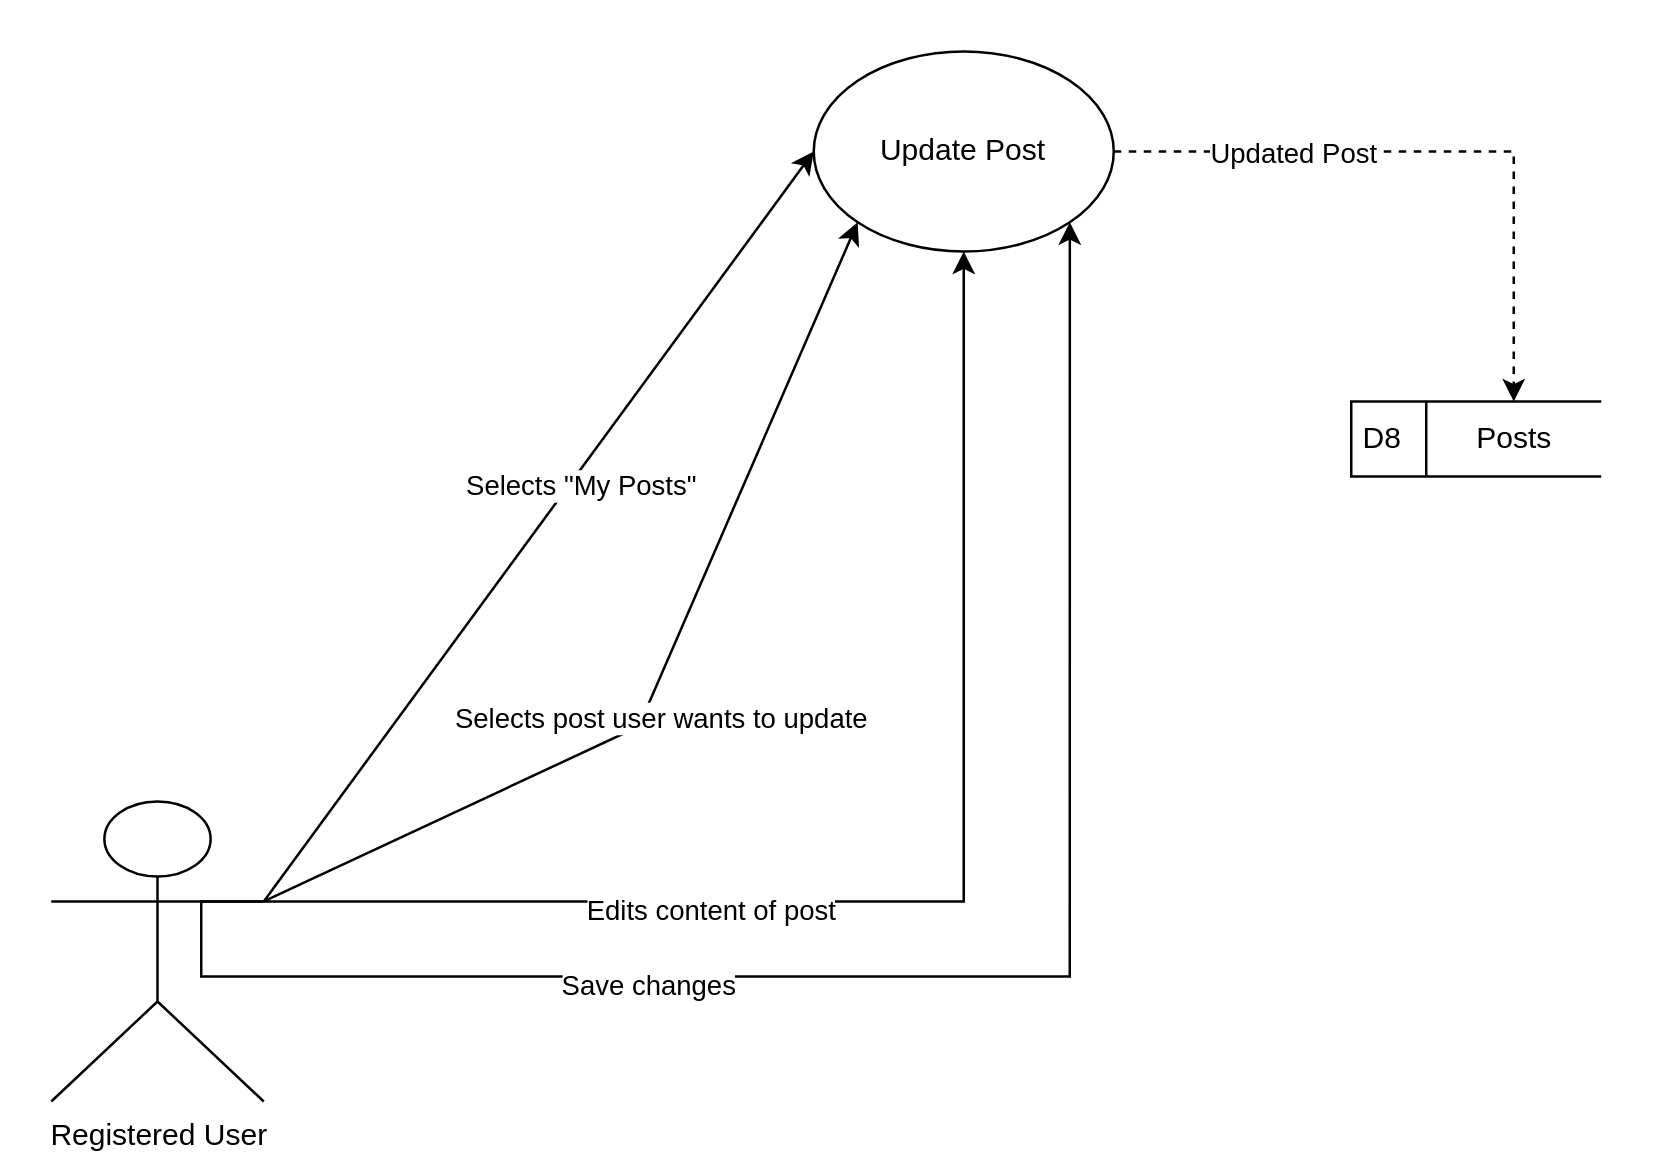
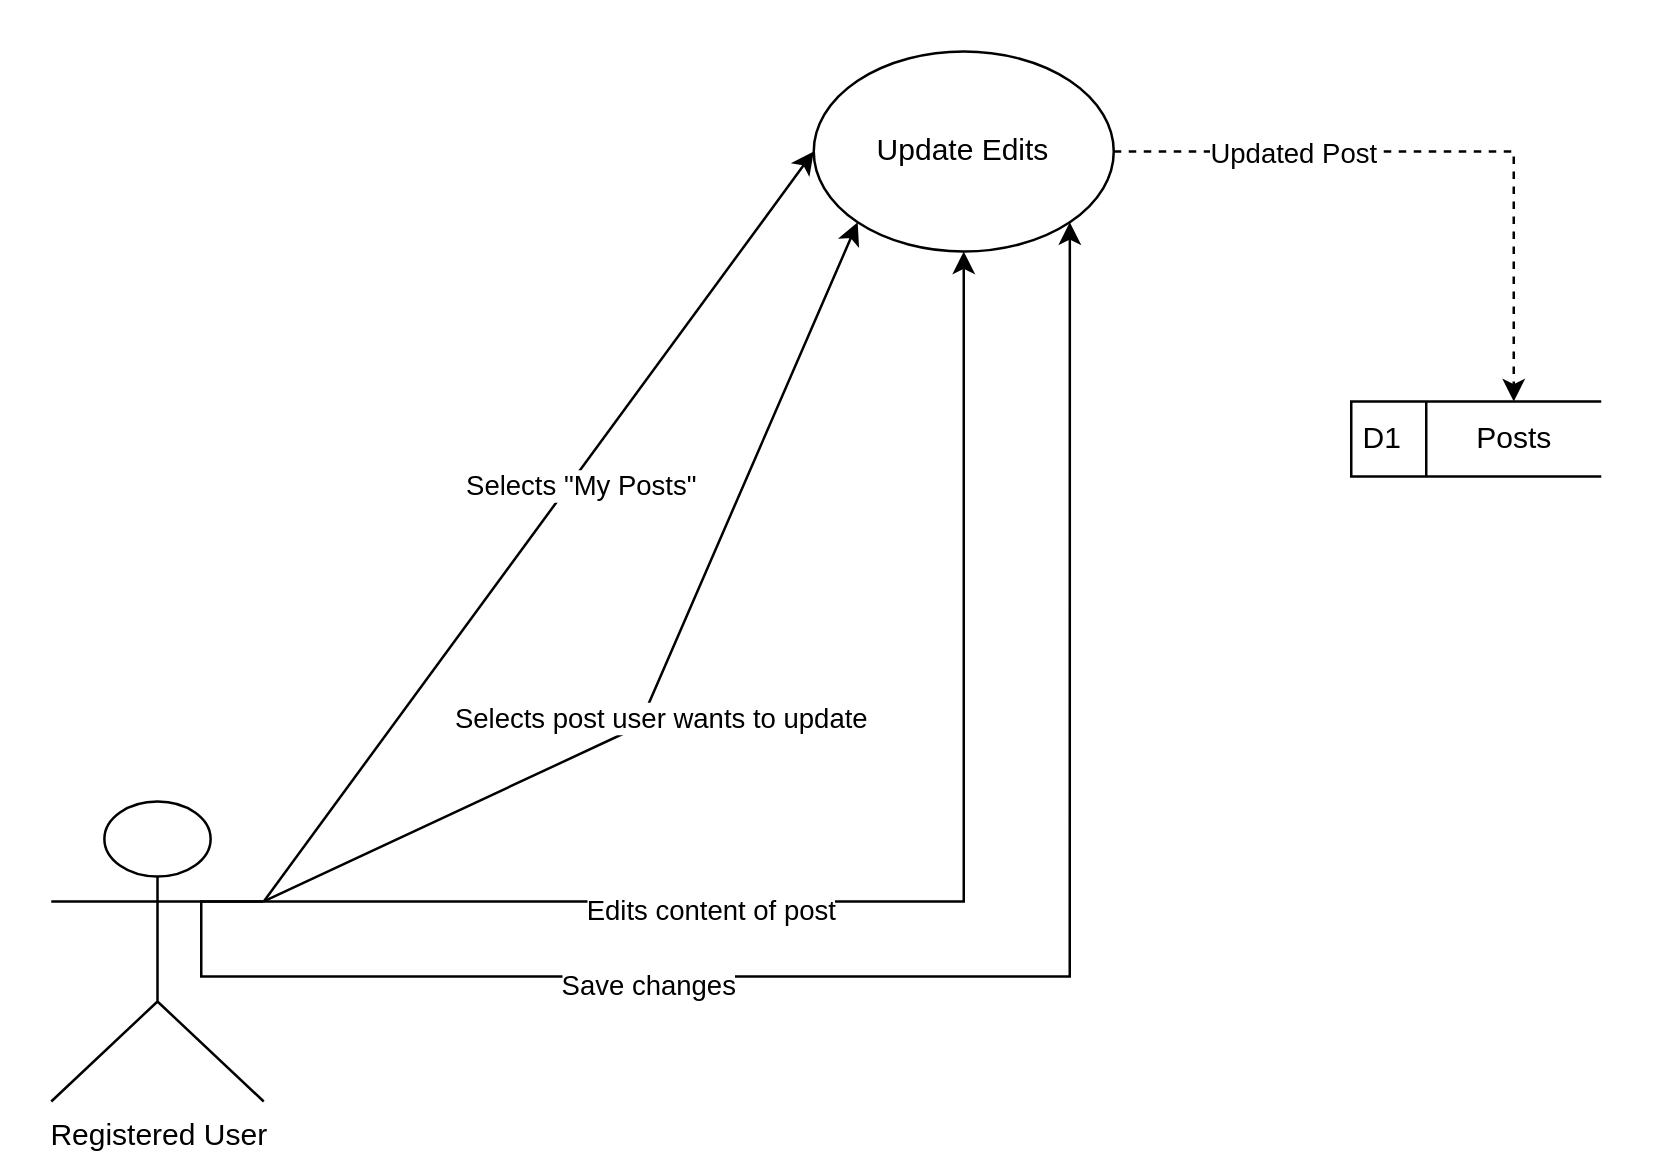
(964, 151) -> (964, 151)
(1381, 439) -> (1381, 439)
